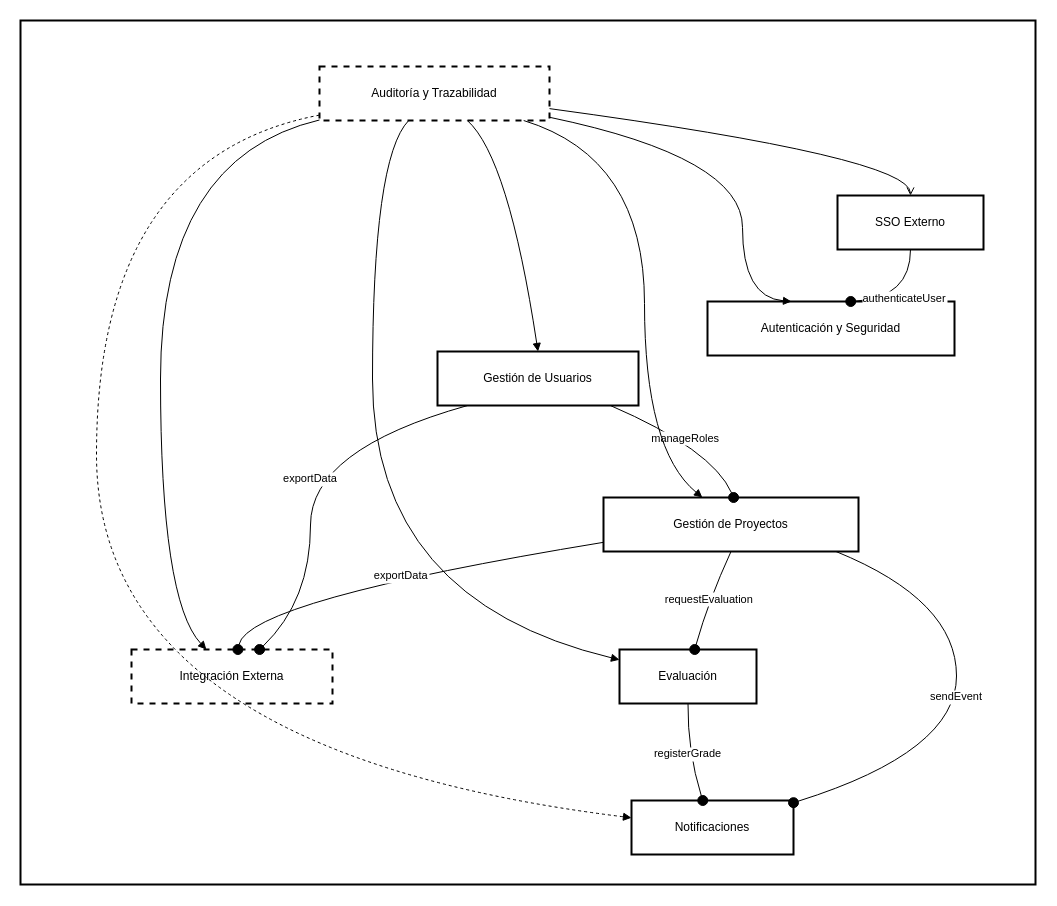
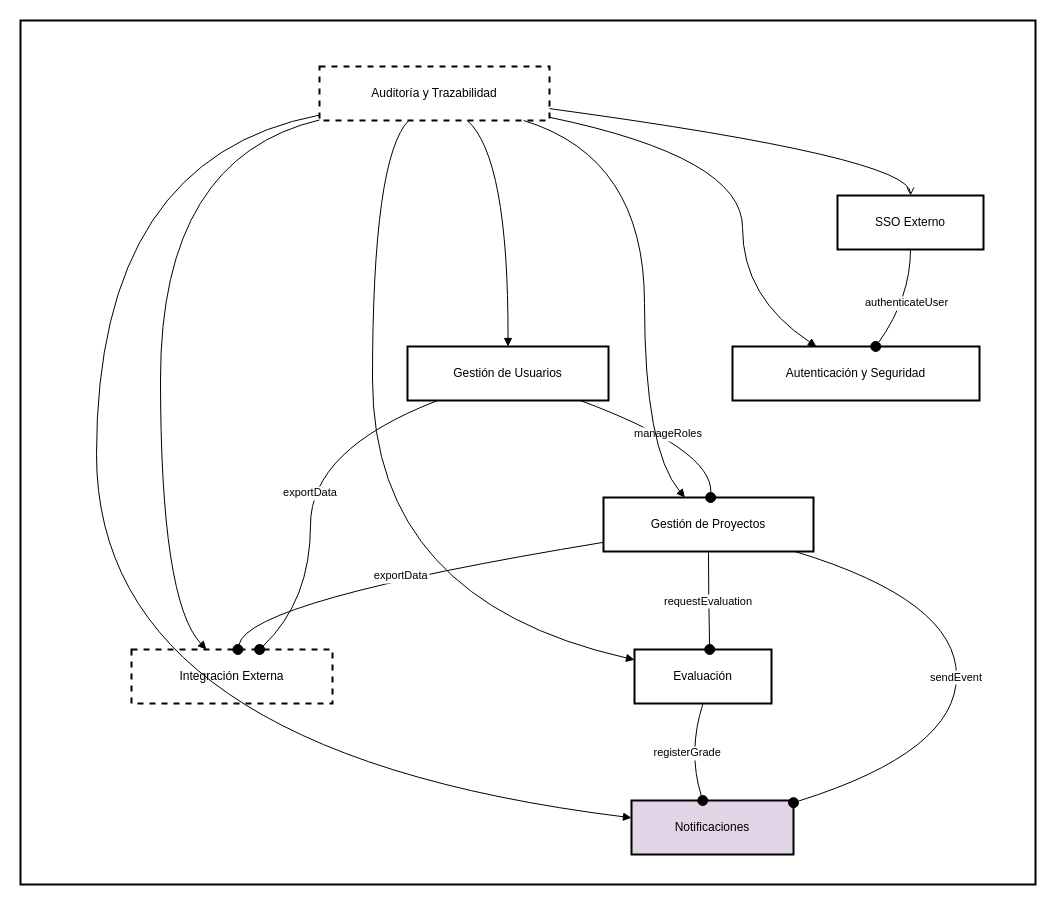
(831, 329) -> (856, 374)
(104, 360) -> (104, 360)
(538, 379) -> (508, 374)
(731, 525) -> (709, 525)
(688, 677) -> (703, 677)
(713, 828) -> (713, 828)
